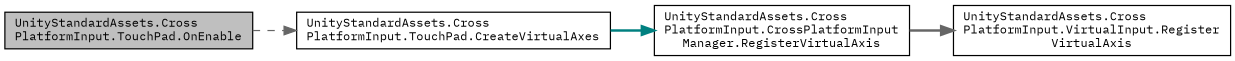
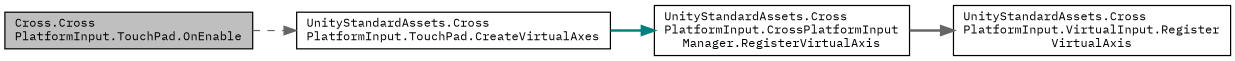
(129, 31) -> (129, 31)
